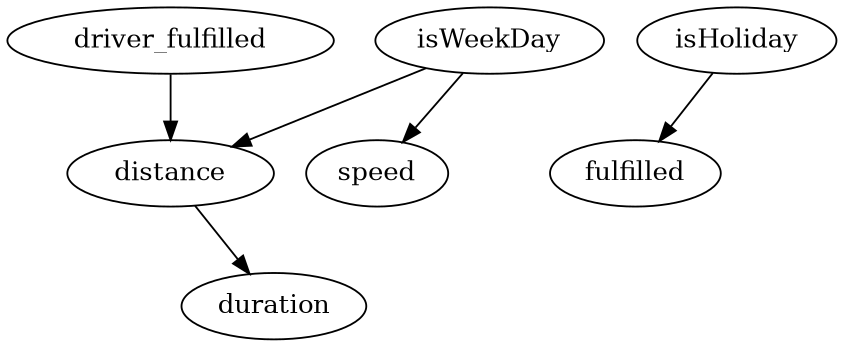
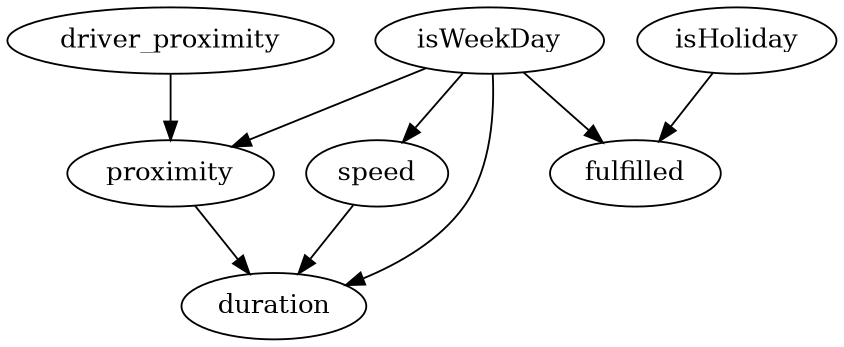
(171, 41) -> (171, 41)
none -> (556, 101)
(171, 173) -> (171, 173)
none -> (467, 201)
none -> (332, 232)
